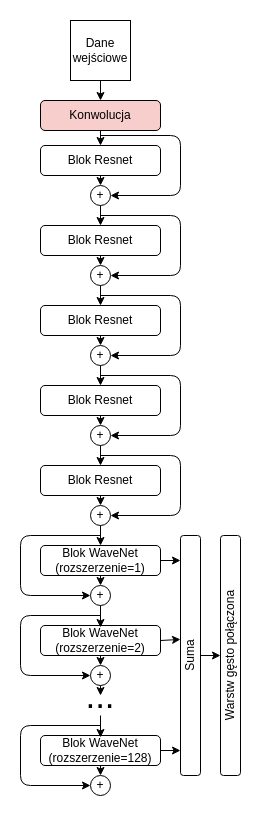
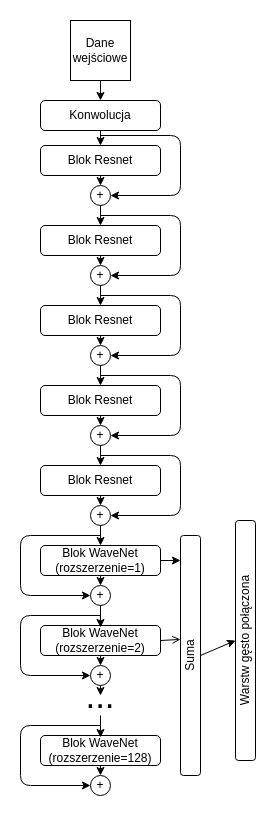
(101, 116) -> (101, 116)
(172, 640) -> (174, 640)
(231, 656) -> (246, 641)
(167, 751) -> none
